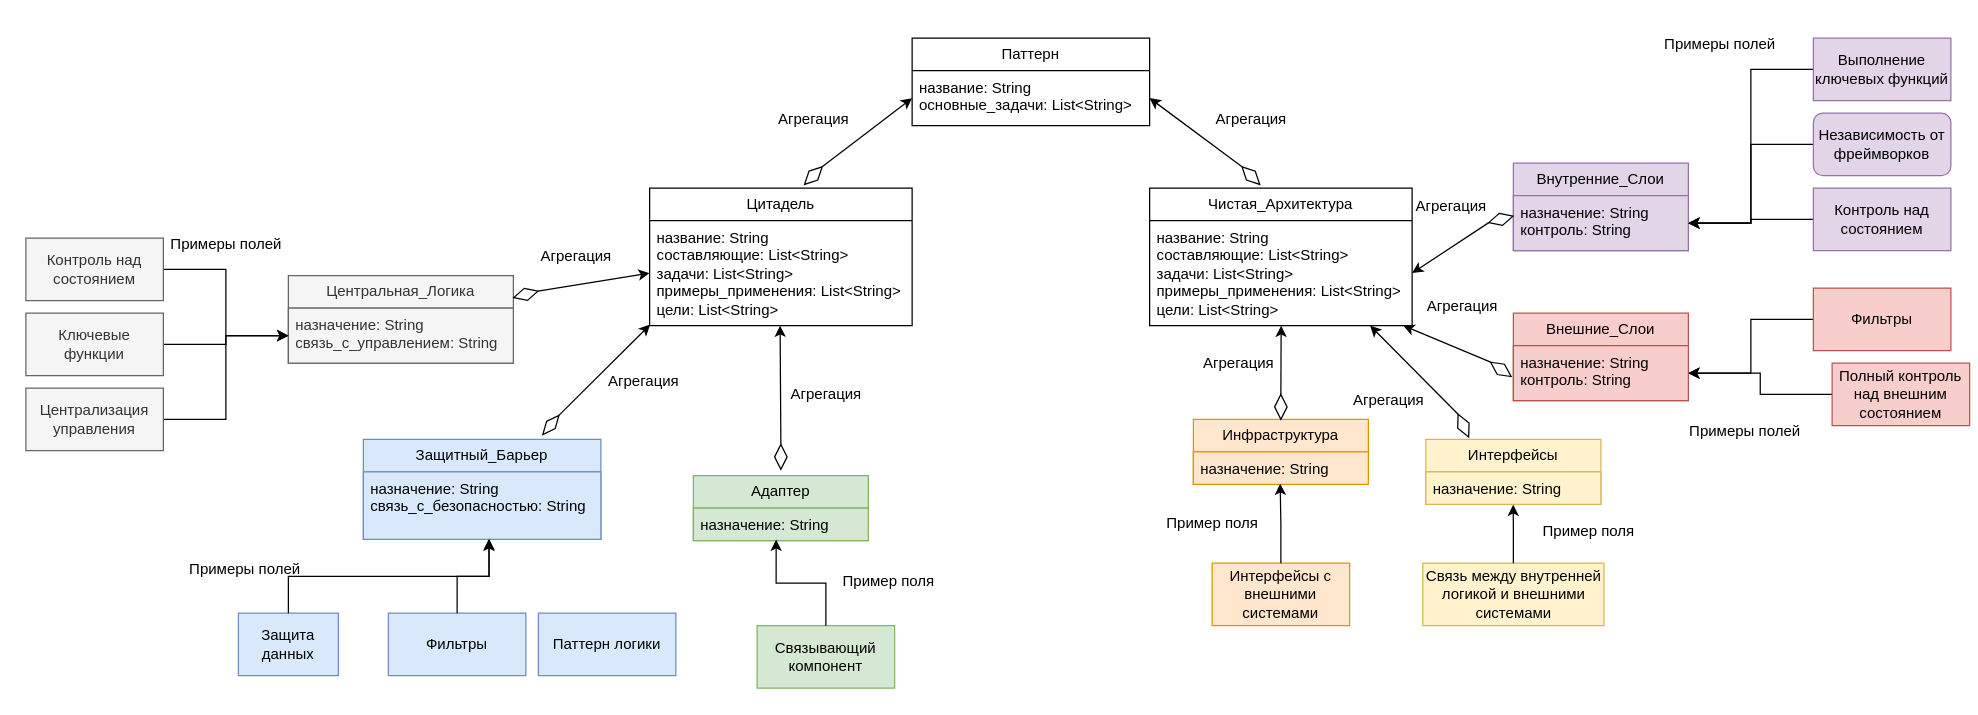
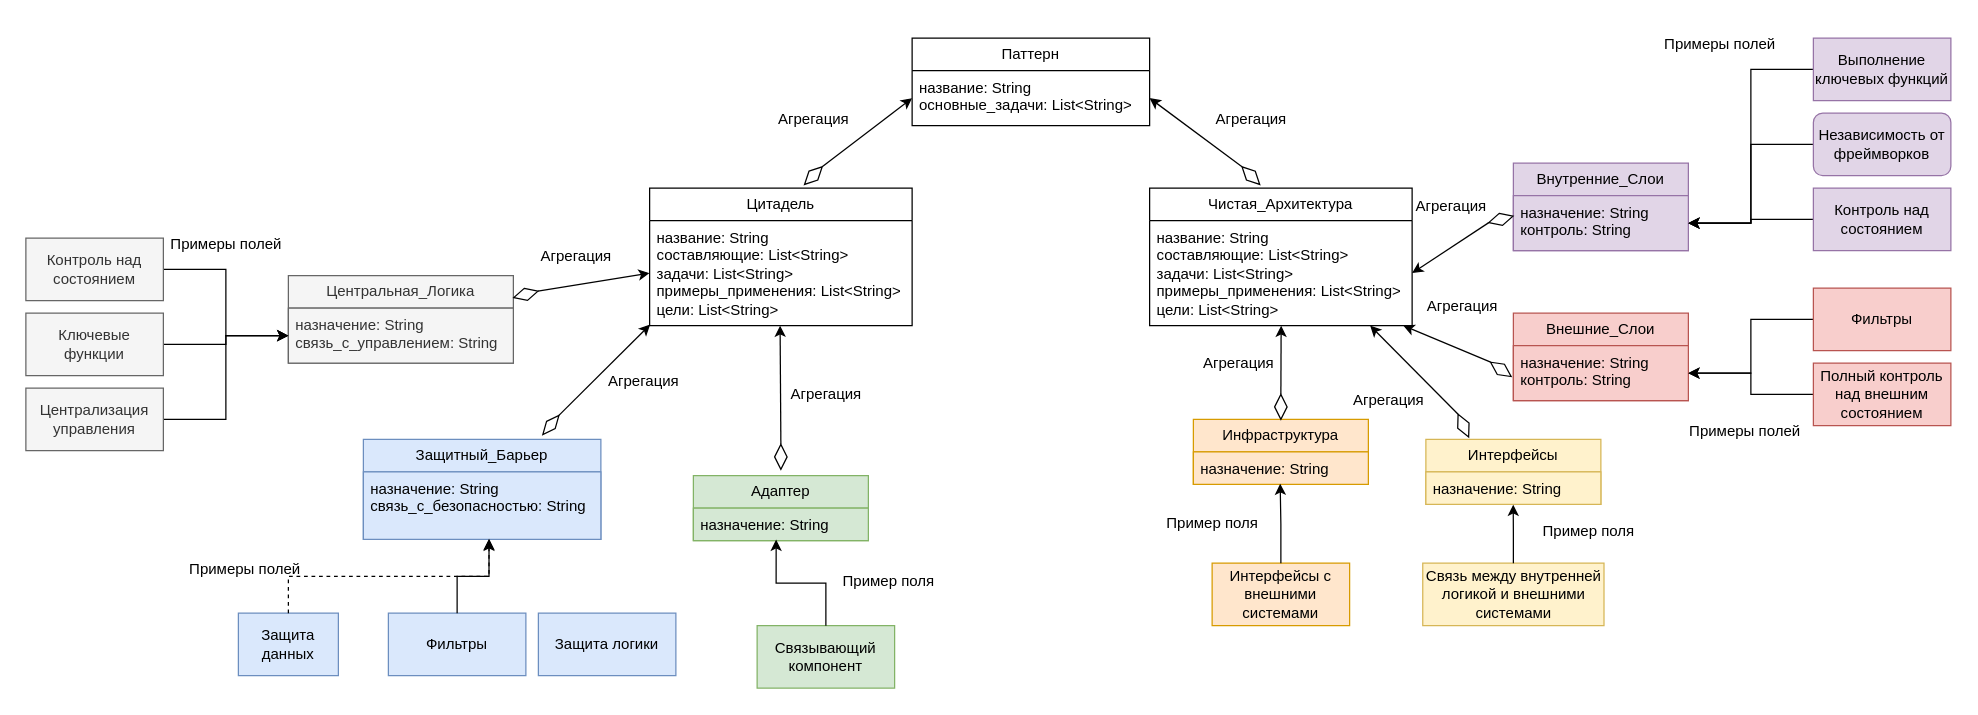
(1901, 394) -> (1882, 394)
(353, 576) -> (353, 576)
(607, 644) -> (607, 644)
